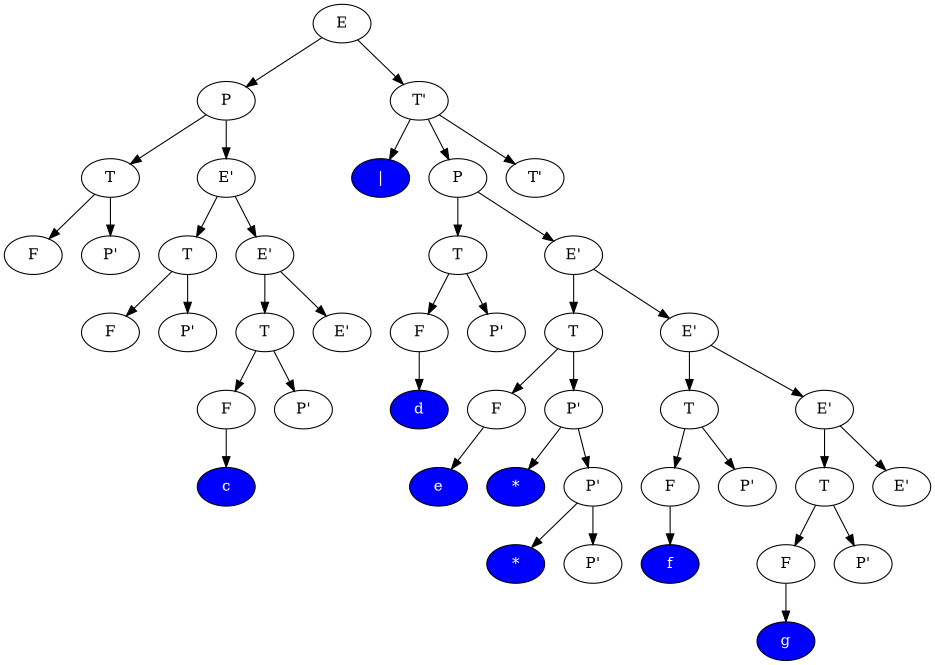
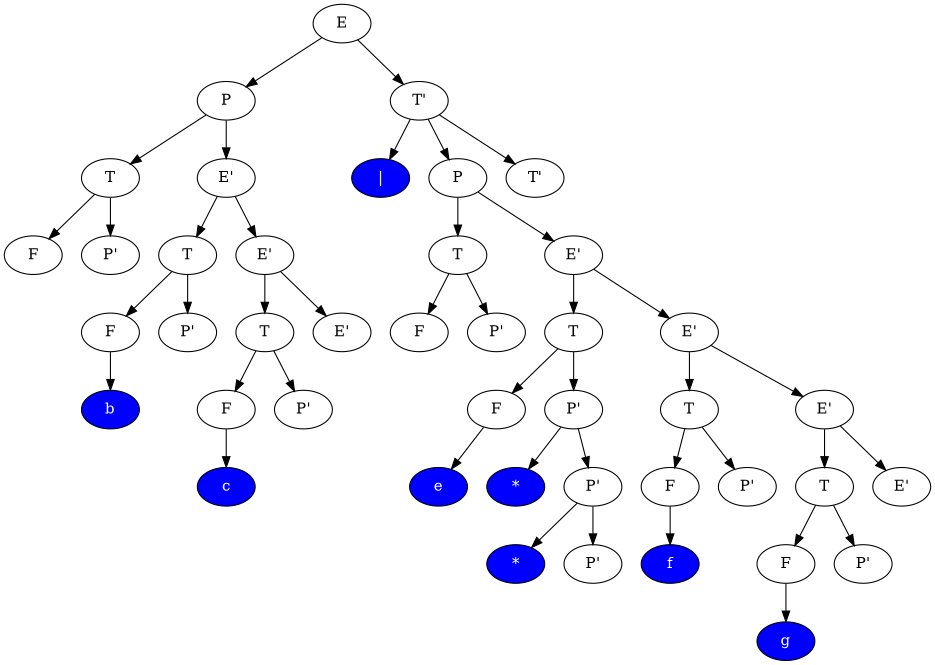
none -> (110, 410)
(419, 410) -> none
